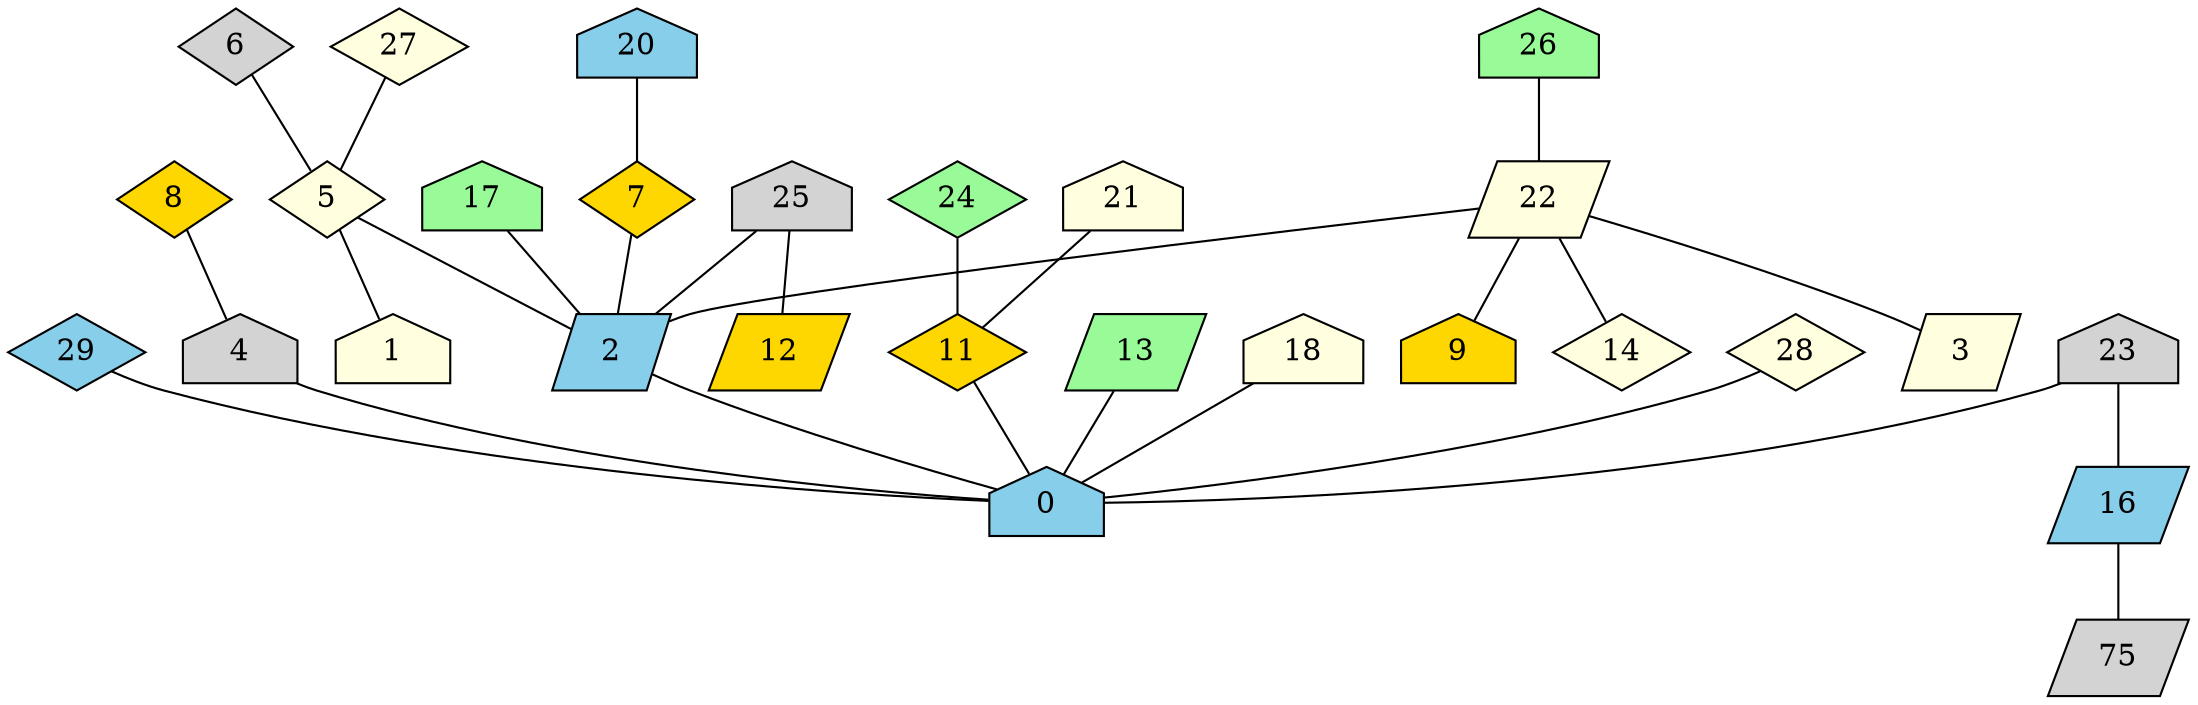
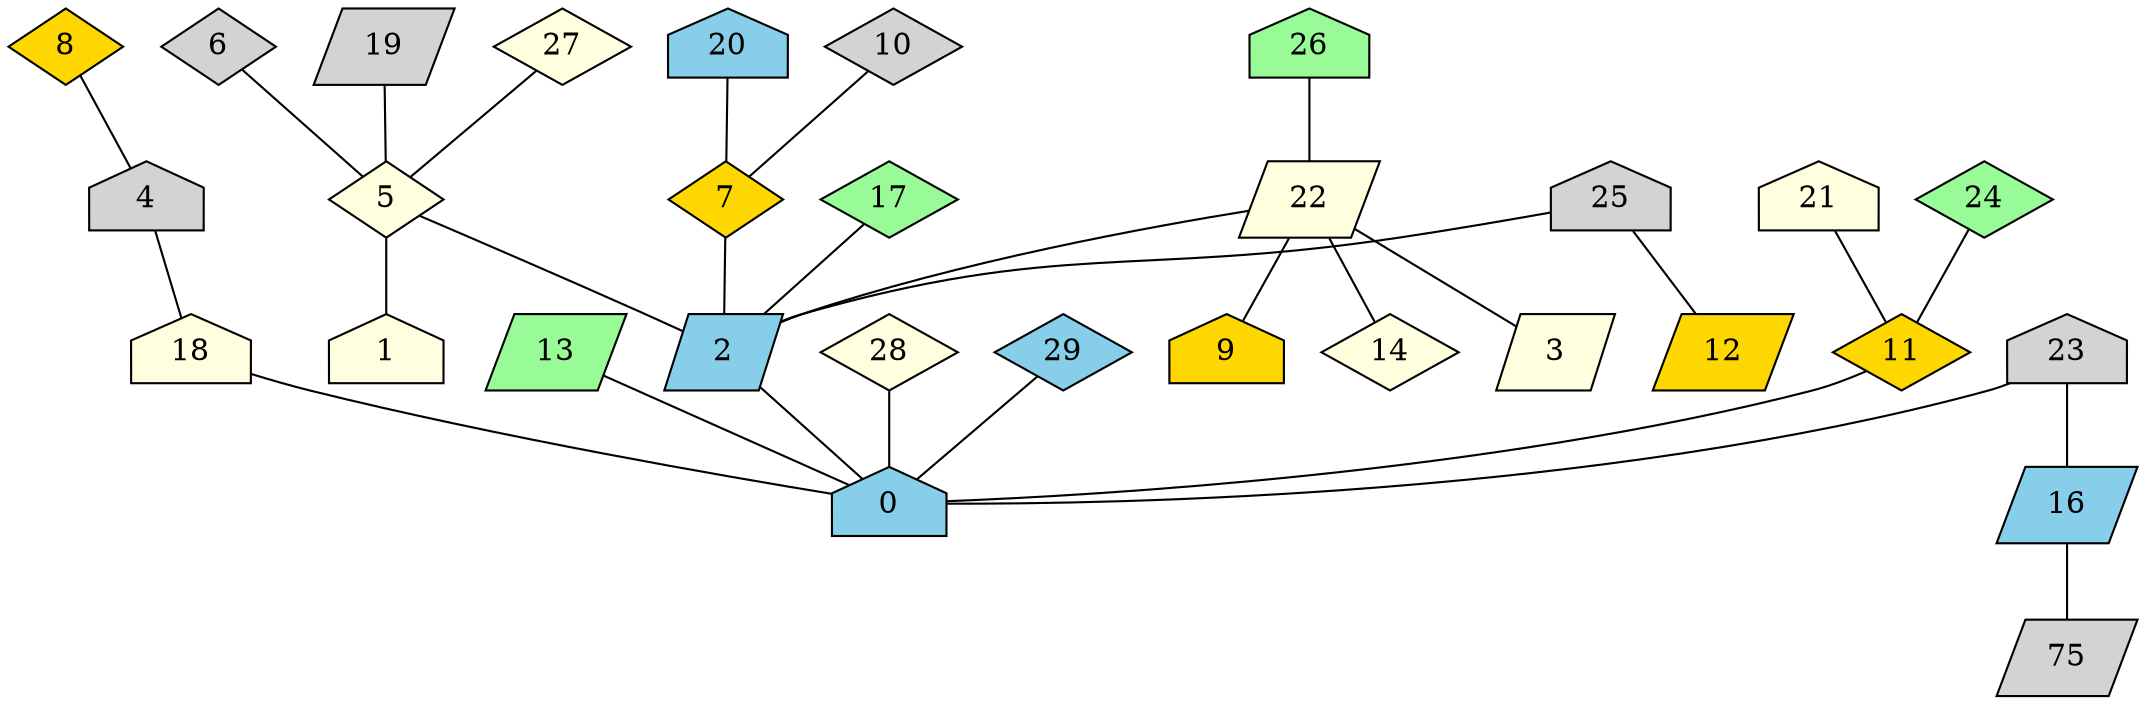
none -> (384, 47)
none -> (893, 47)
(482, 199) -> (889, 199)
(639, 461) -> (168, 274)
